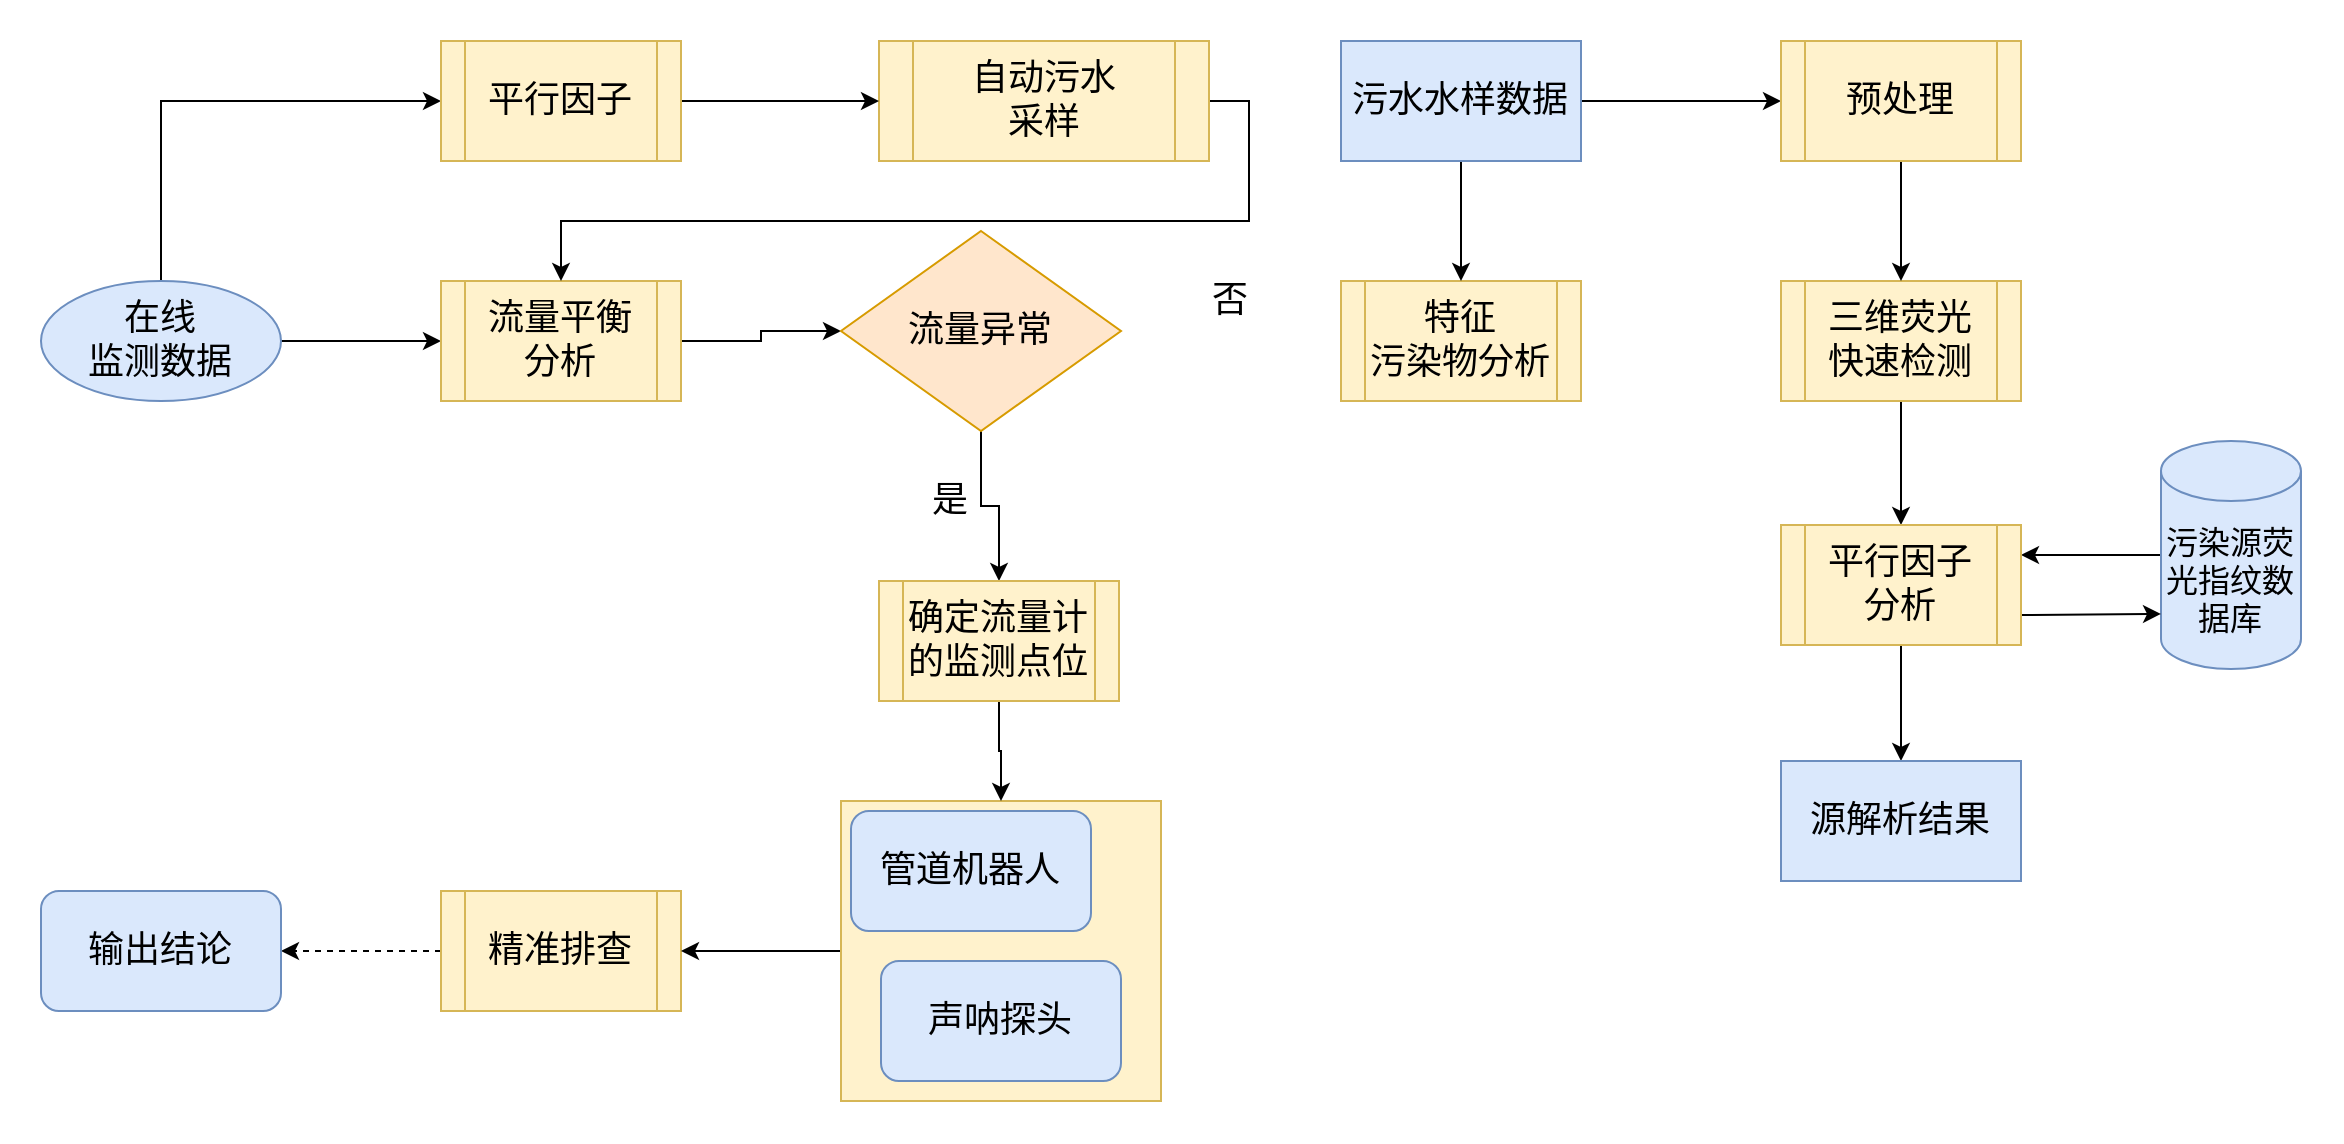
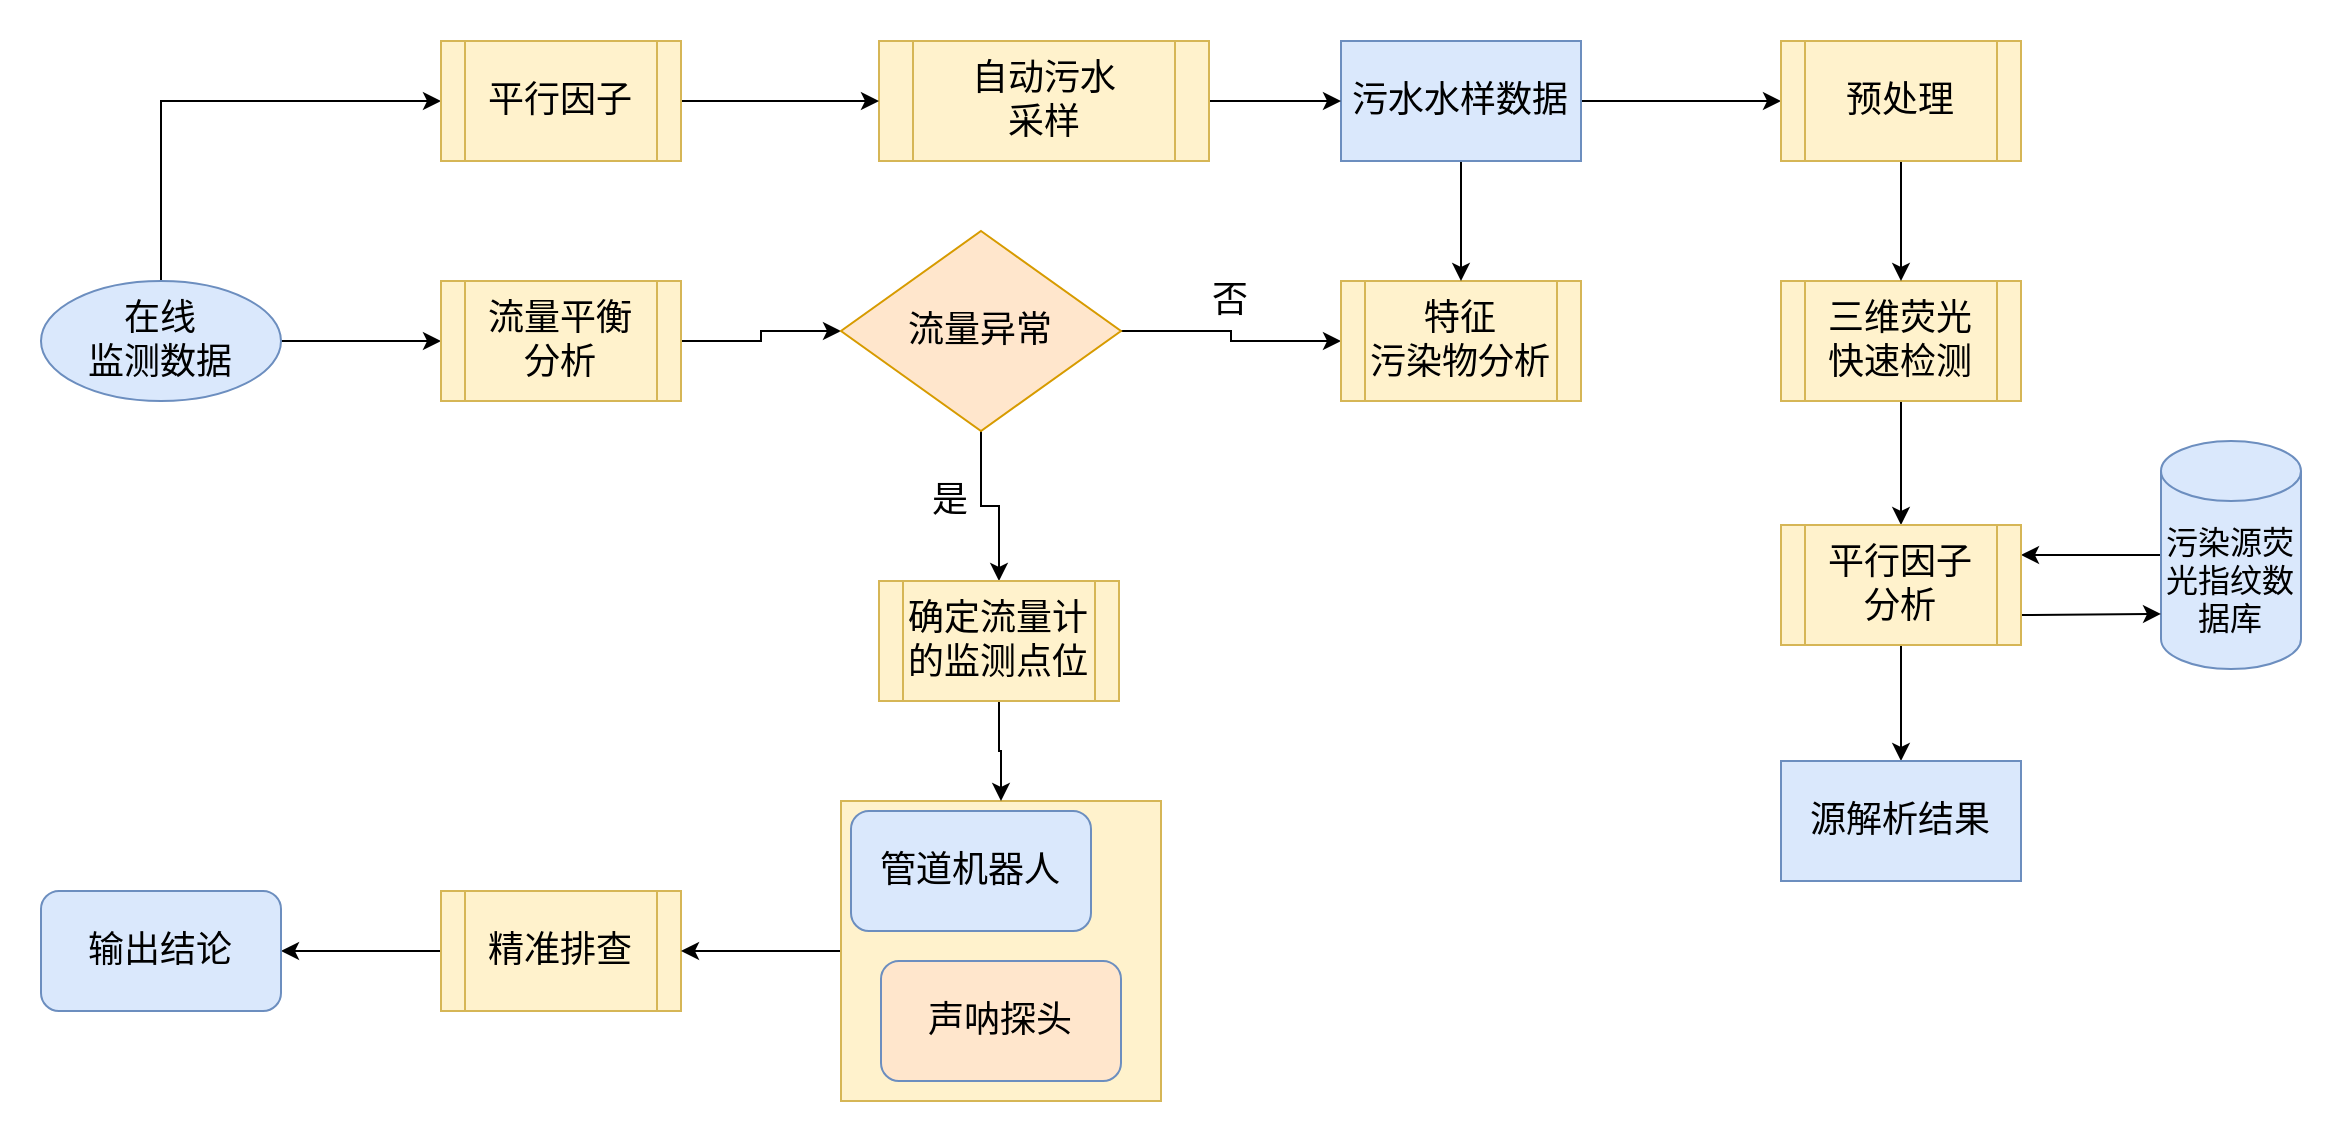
(943, 221) -> (1287, 101)
none -> (1229, 331)
(367, 951) -> (367, 951)
(1001, 1021) -> (1001, 1021)
